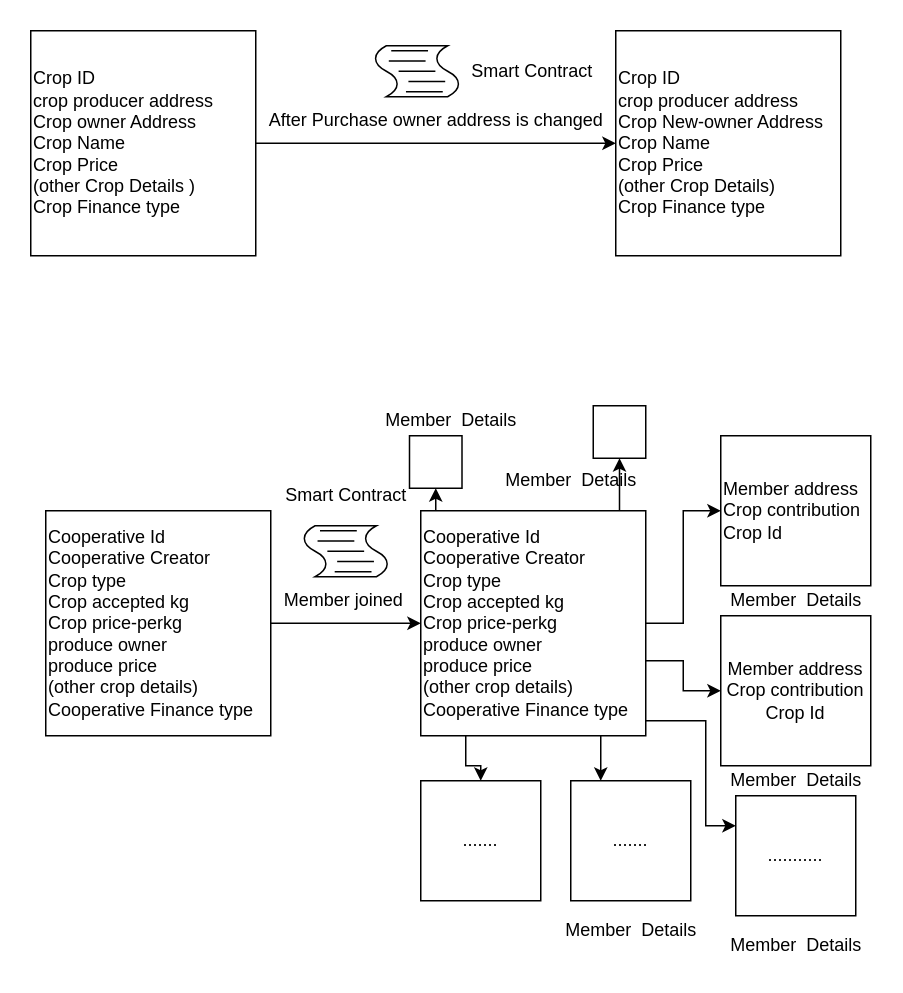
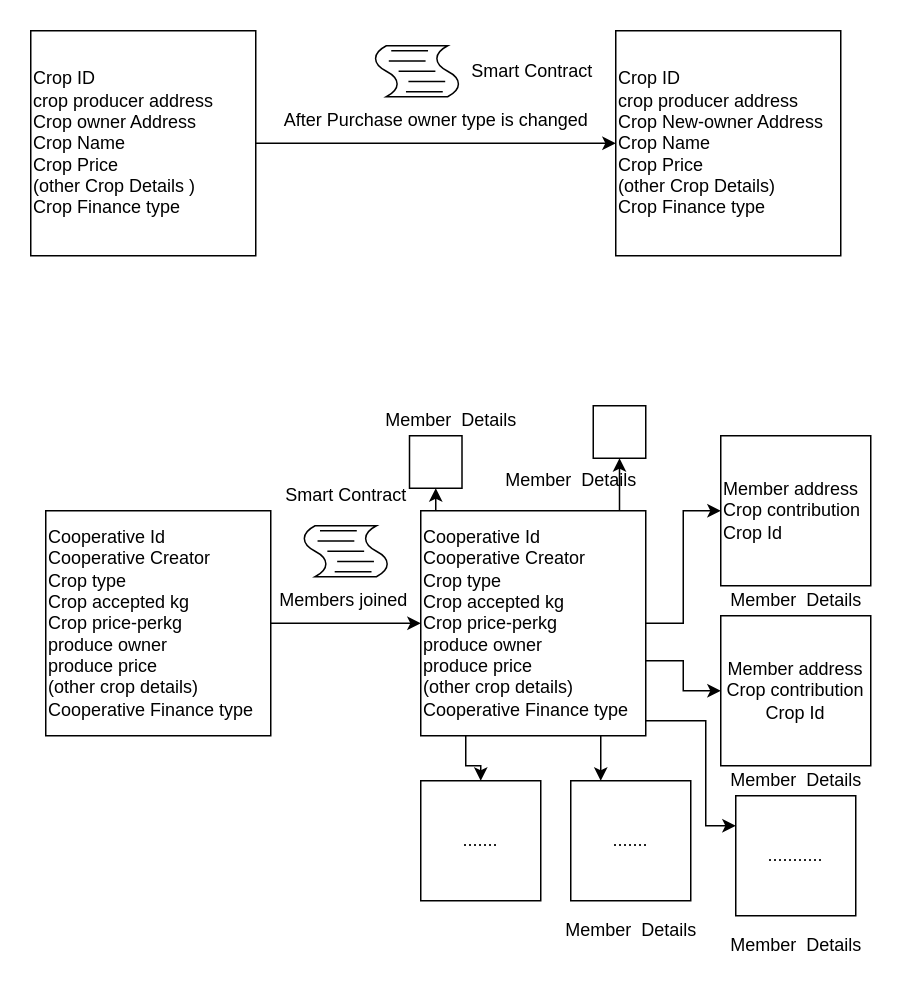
(437, 121) -> (437, 121)
(347, 601) -> (347, 601)
